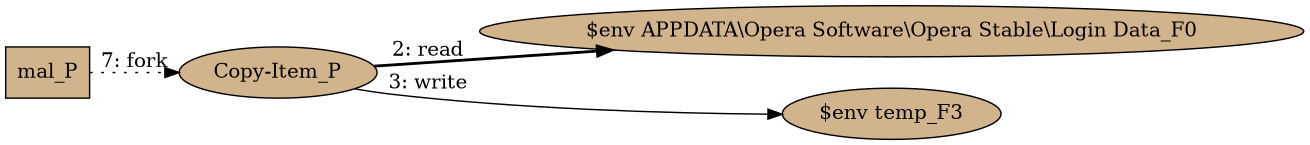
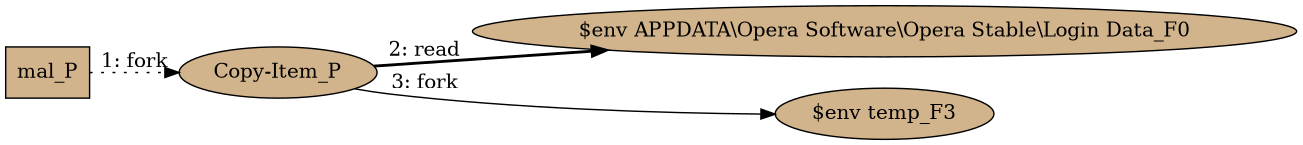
(134, 62) -> (134, 62)
(428, 83) -> (425, 83)
